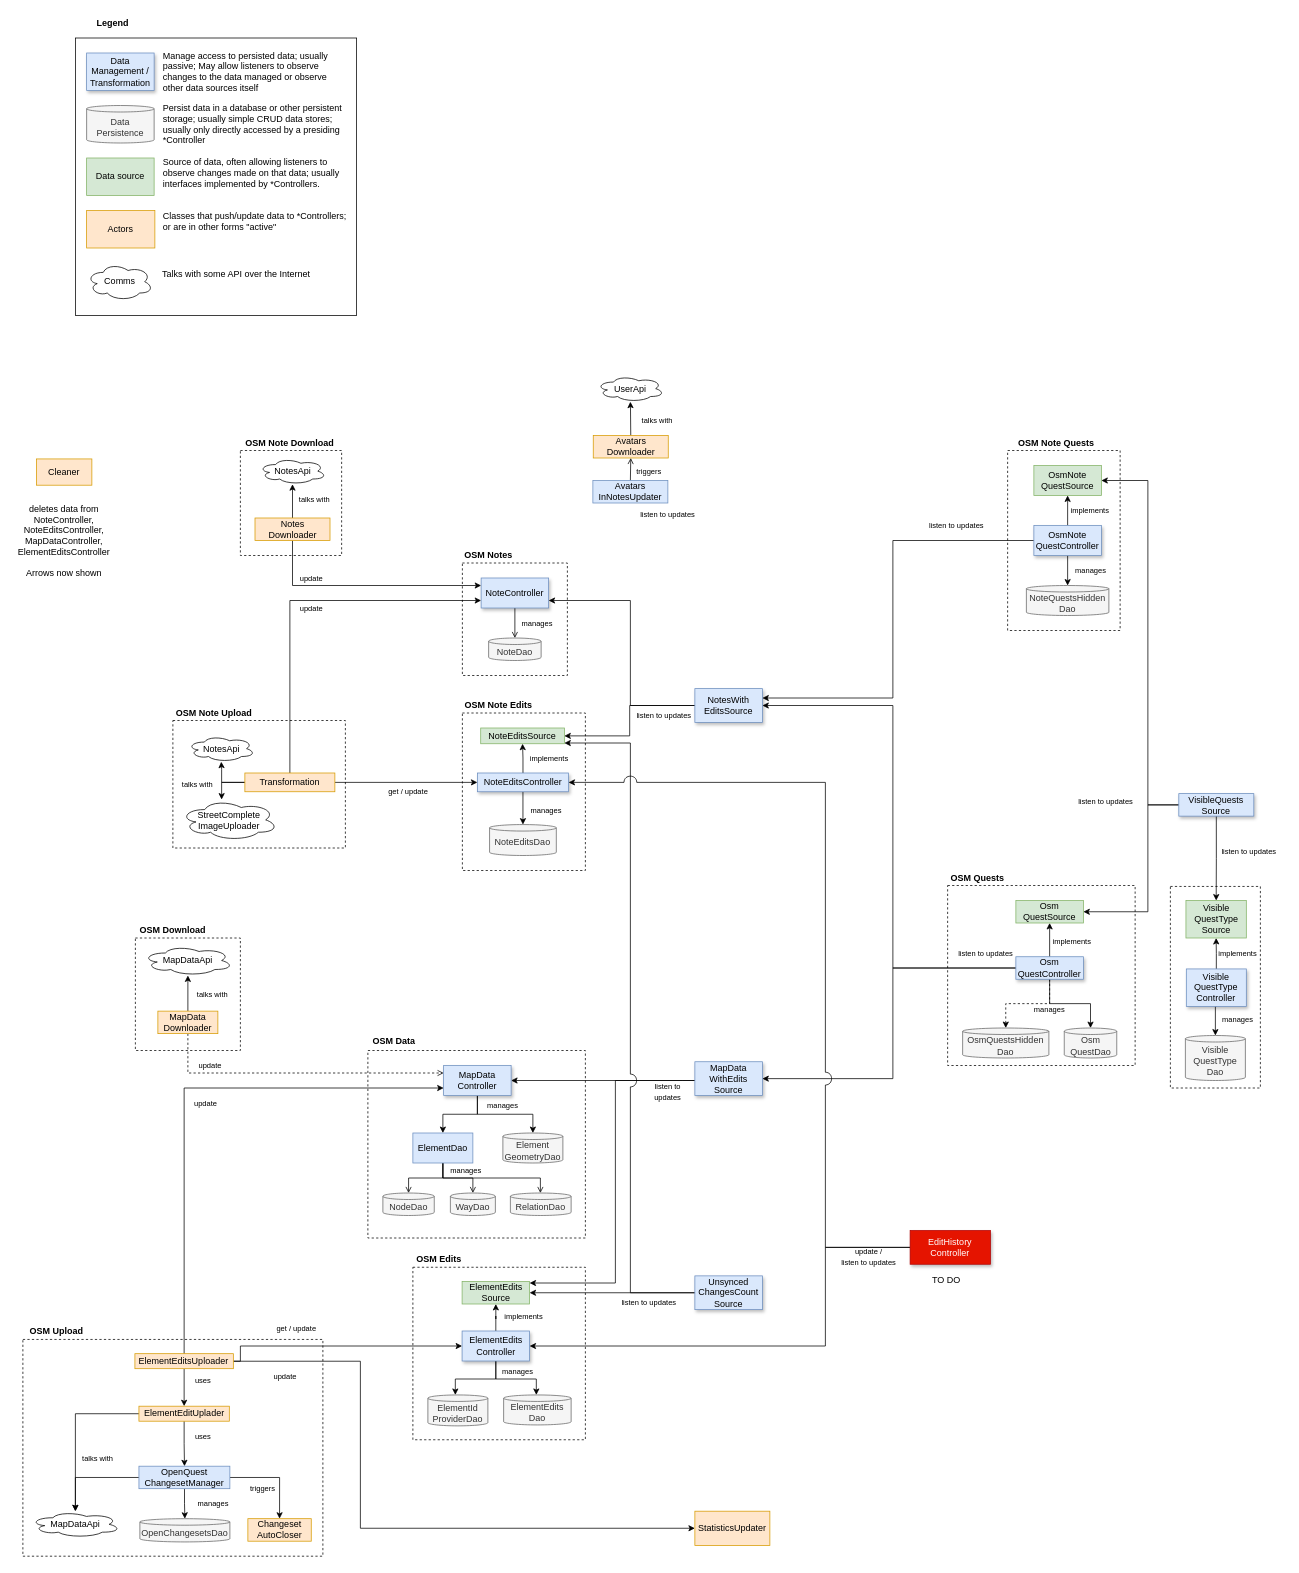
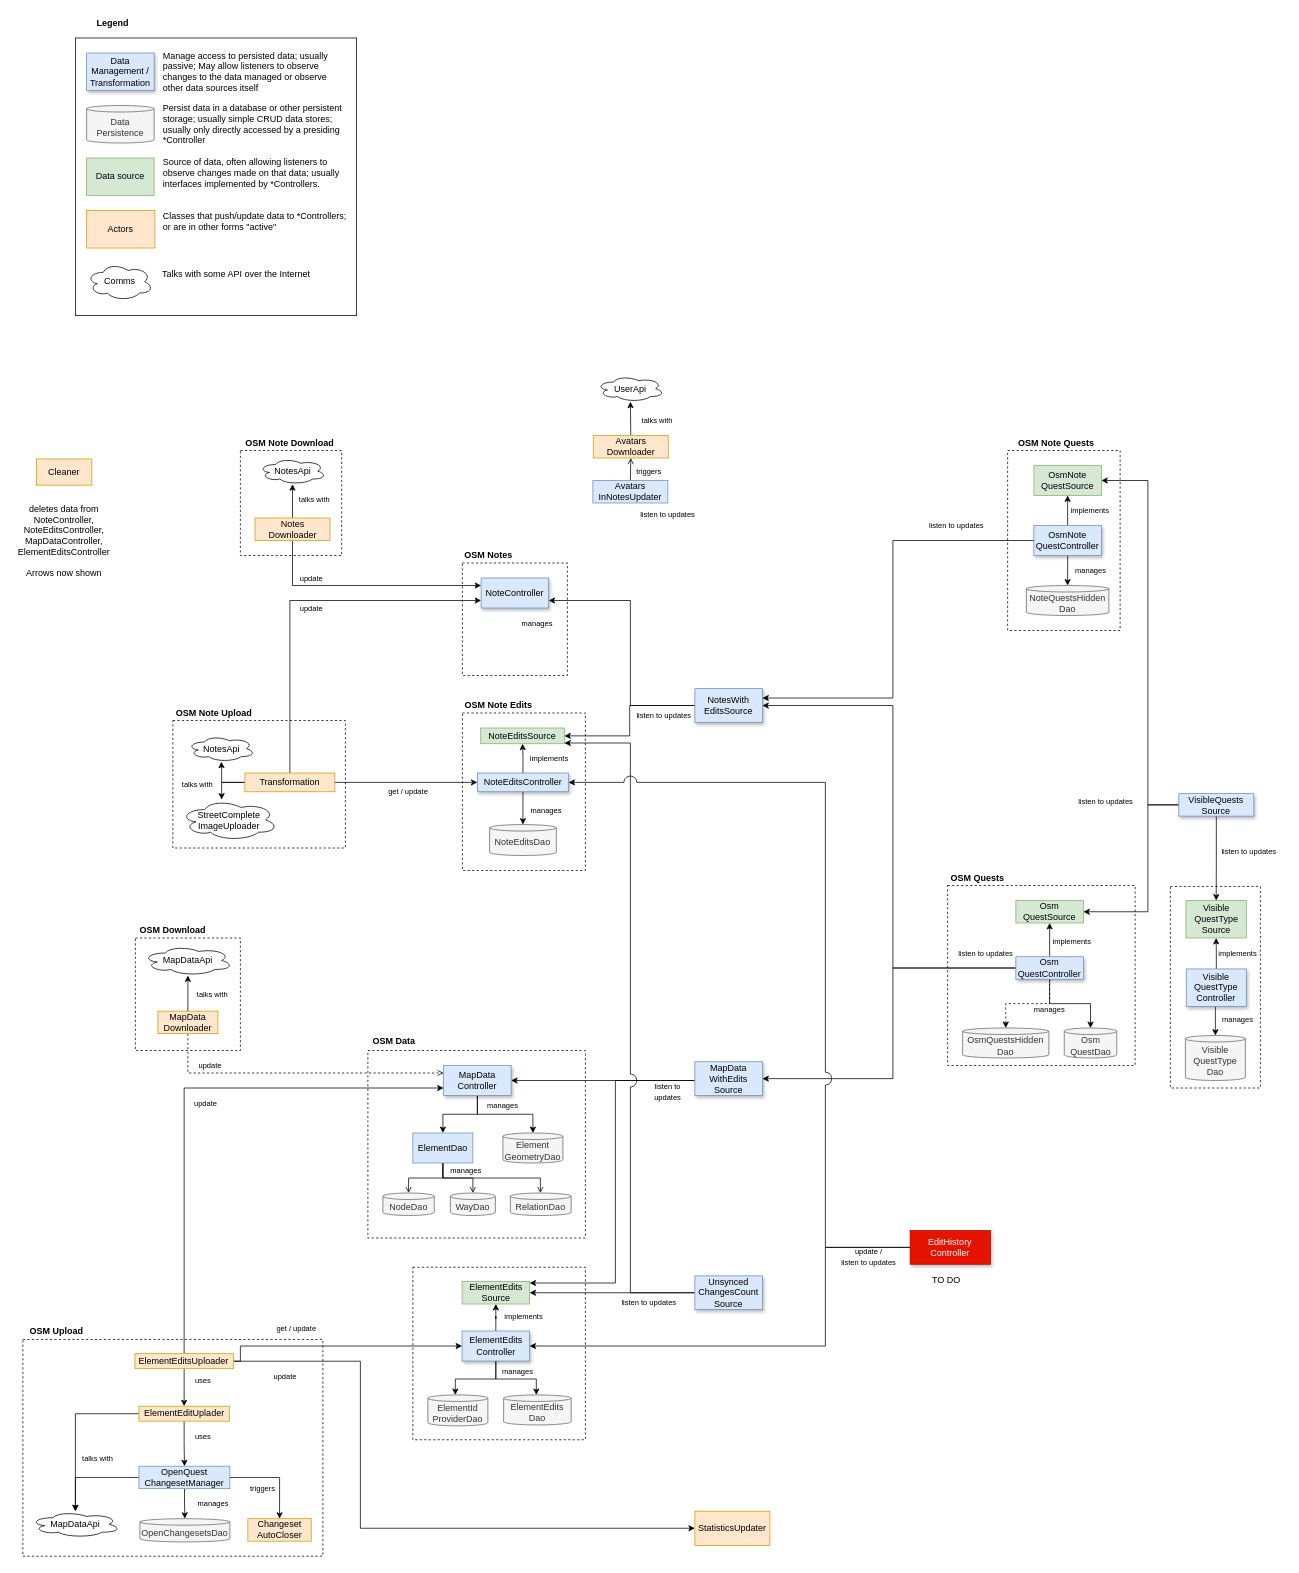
(515, 622) -> none
(515, 649) -> none
(439, 1260) -> none
